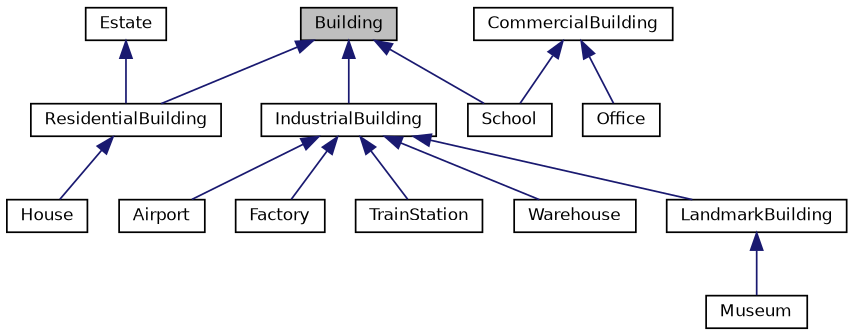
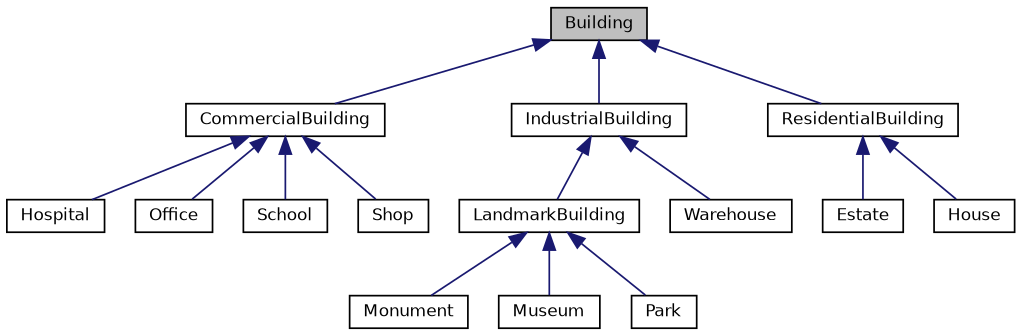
(437, 76) -> (434, 74)
(126, 81) -> (863, 177)
none -> (56, 216)
(162, 216) -> none
(280, 216) -> none
none -> (393, 216)
(419, 216) -> none
none -> (409, 312)
none -> (664, 312)
